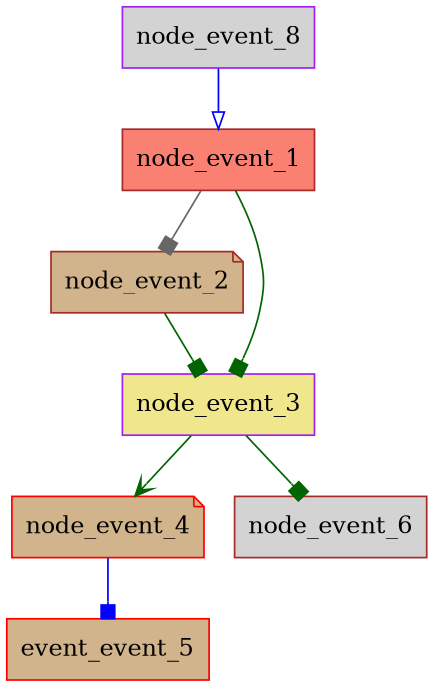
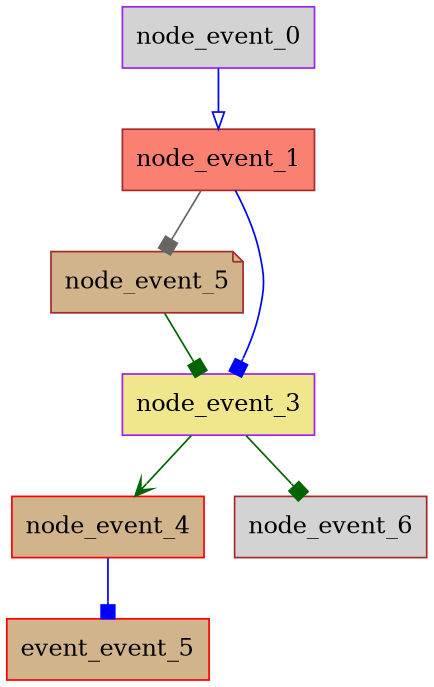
(218, 37) -> (218, 37)
(263, 274) -> (263, 274)
(147, 282) -> (147, 282)
(108, 527) -> (108, 527)
